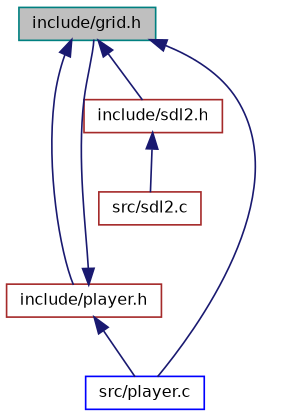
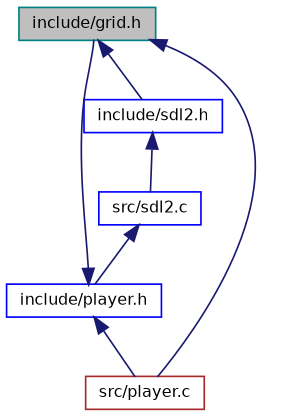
(153, 116) -> (153, 116)
(53, 170) -> (112, 261)
(150, 208) -> (150, 208)
(84, 301) -> (84, 301)
(145, 393) -> (145, 393)
